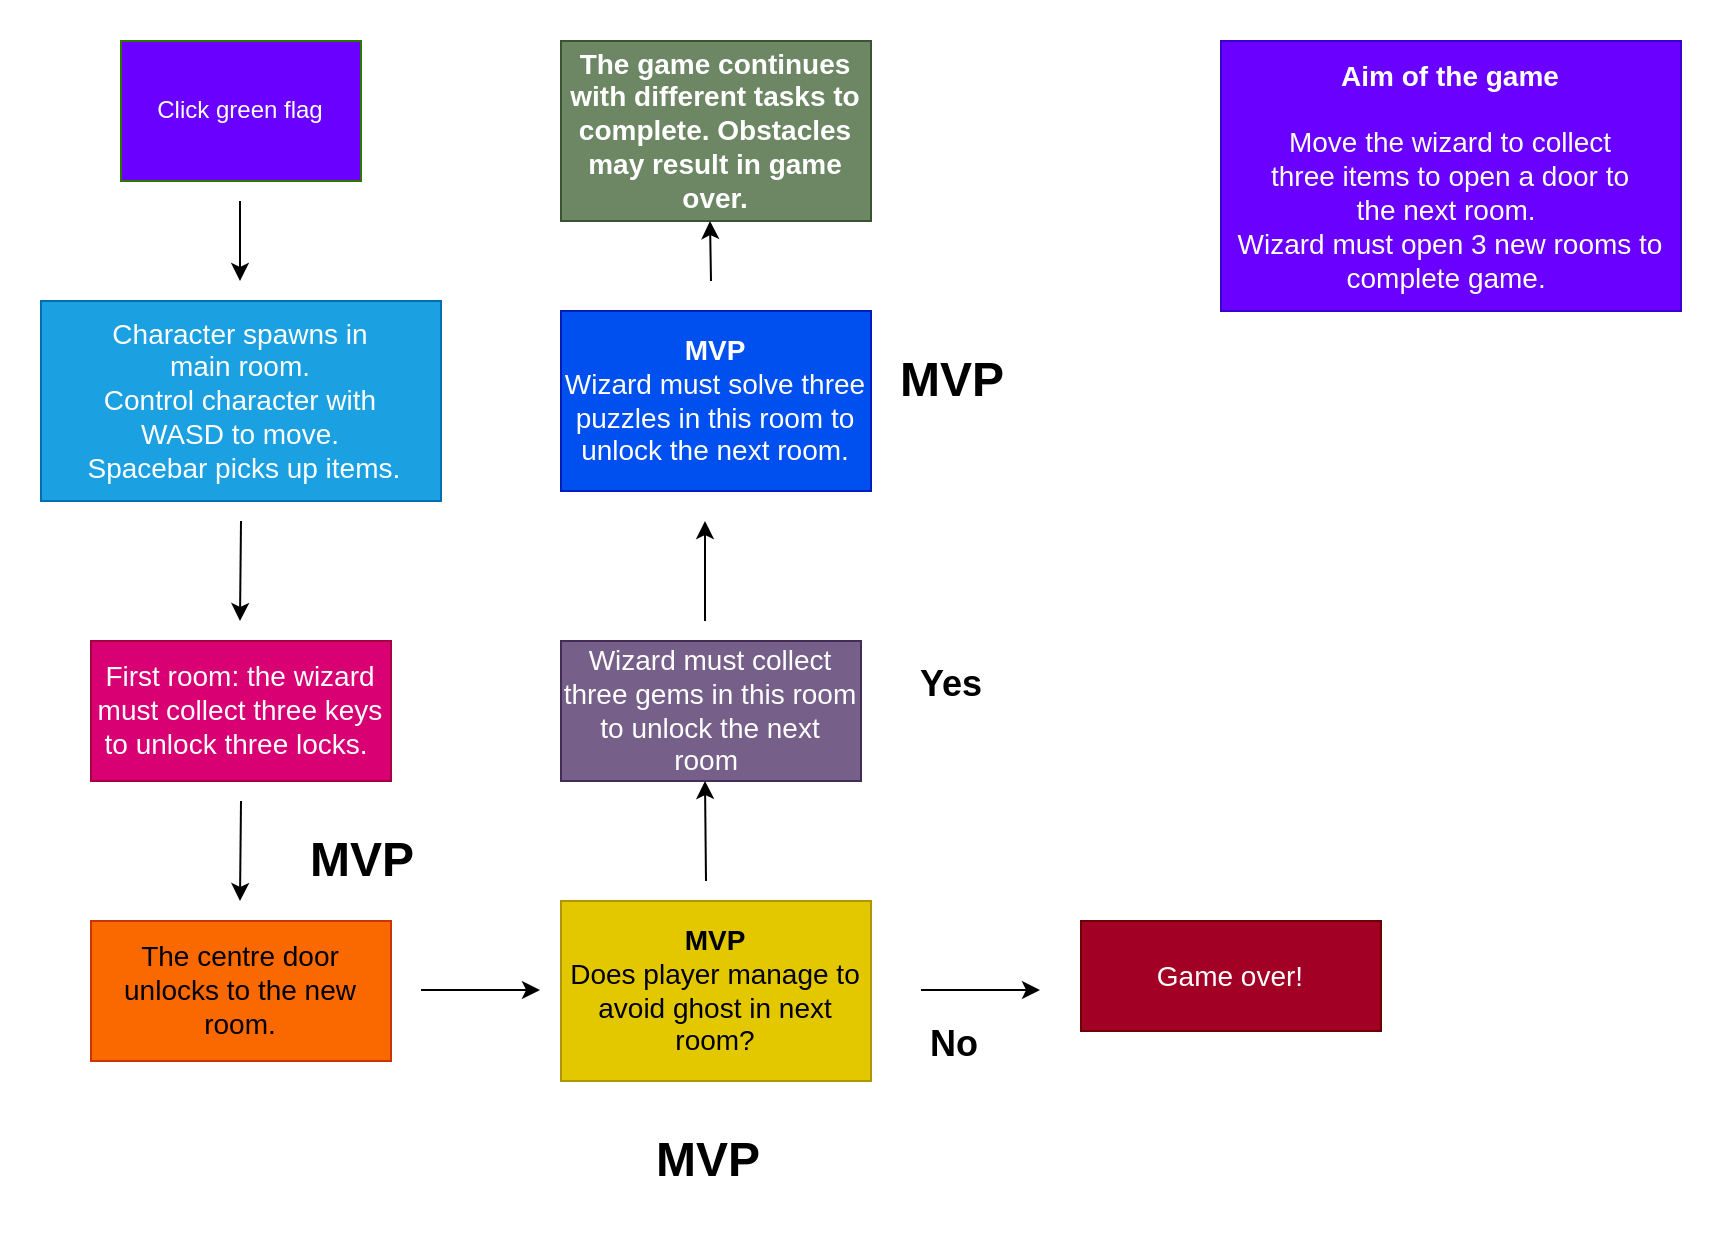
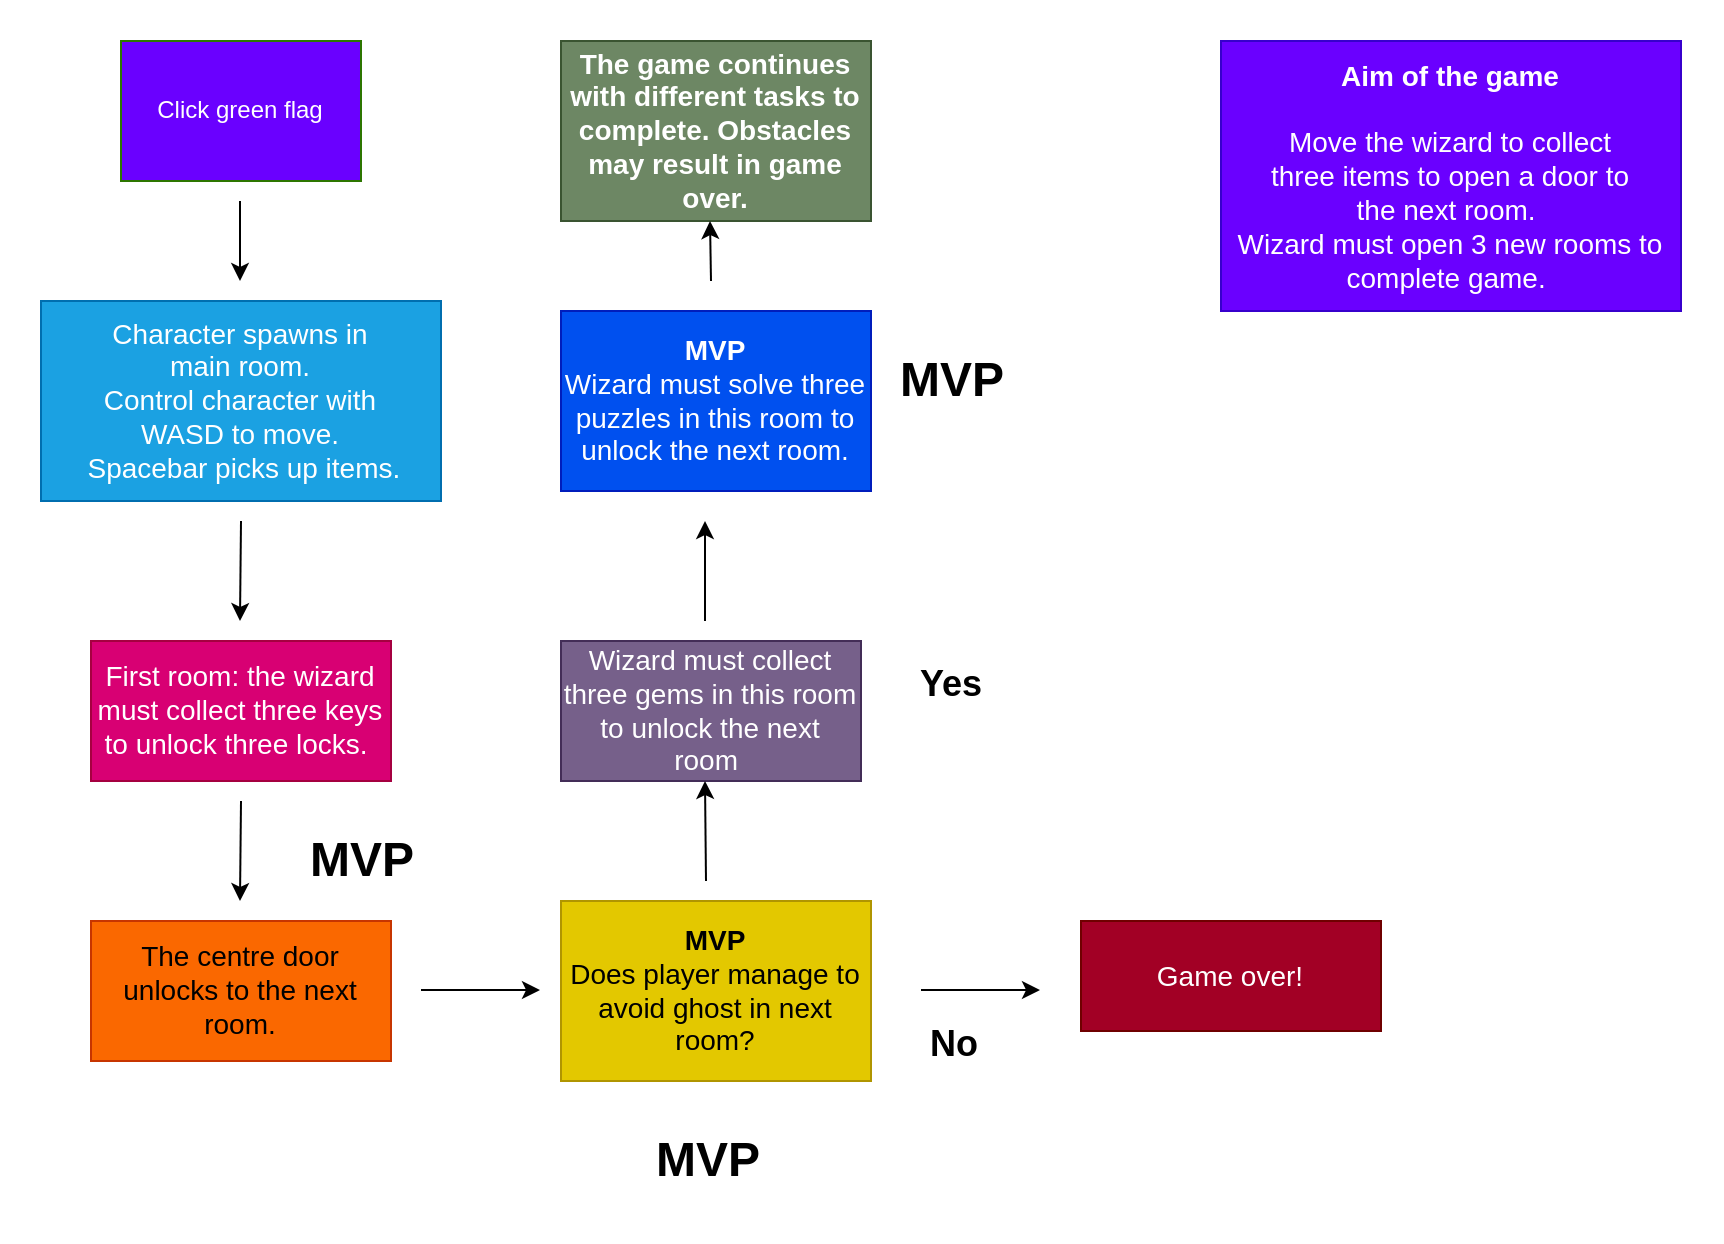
(241, 991) -> (241, 991)
